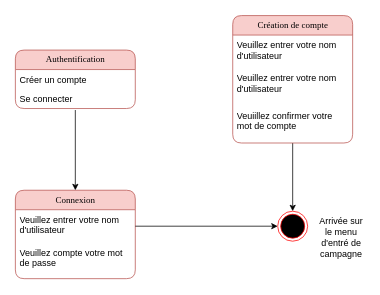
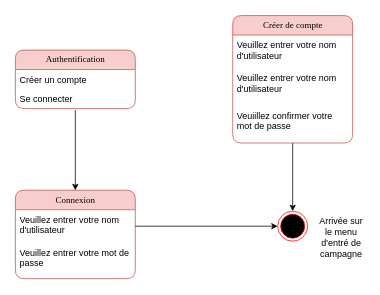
(293, 25) -> (293, 25)
(294, 121) -> (294, 121)
(76, 259) -> (76, 259)
